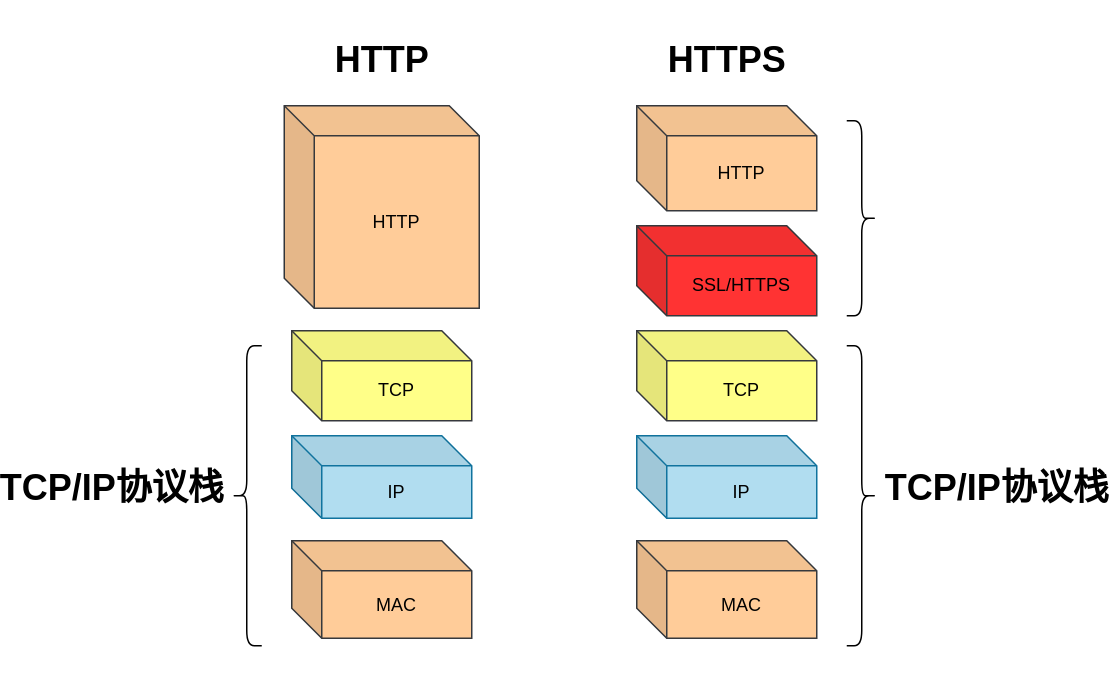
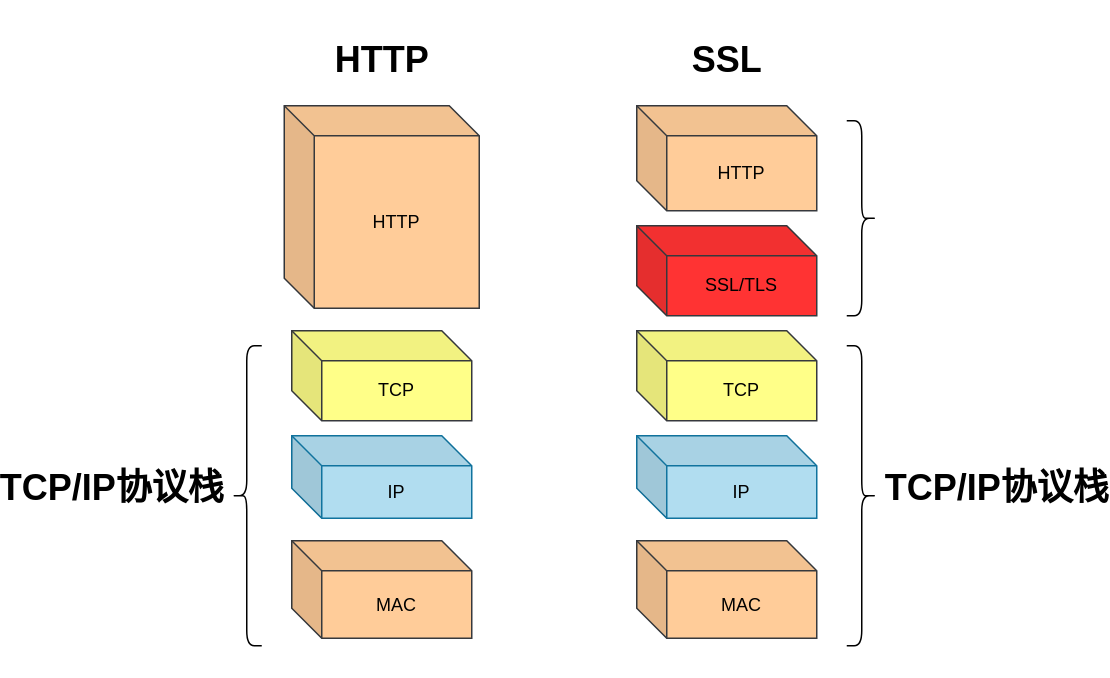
(728, 61) -> (728, 61)
(742, 286) -> (742, 286)
